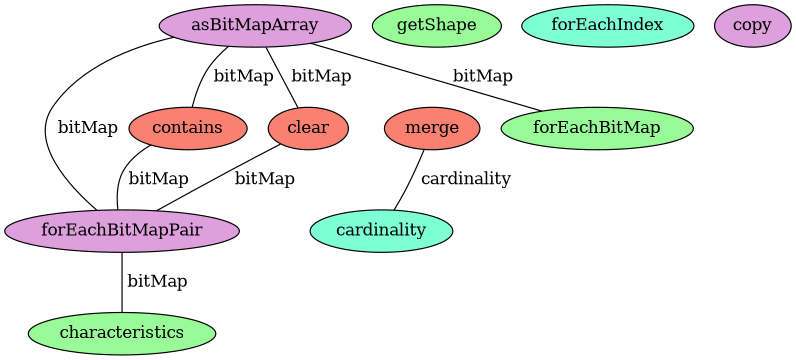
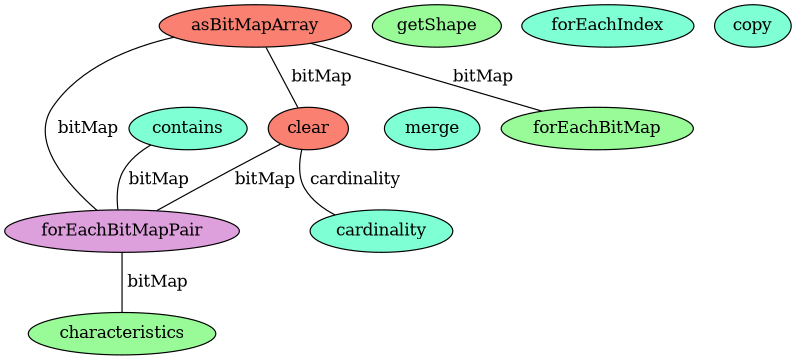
(255, 26) -> (255, 26)
(753, 26) -> (753, 26)
(205, 74) -> none
(188, 129) -> (188, 129)
(432, 129) -> (432, 129)
(410, 180) -> (305, 189)
